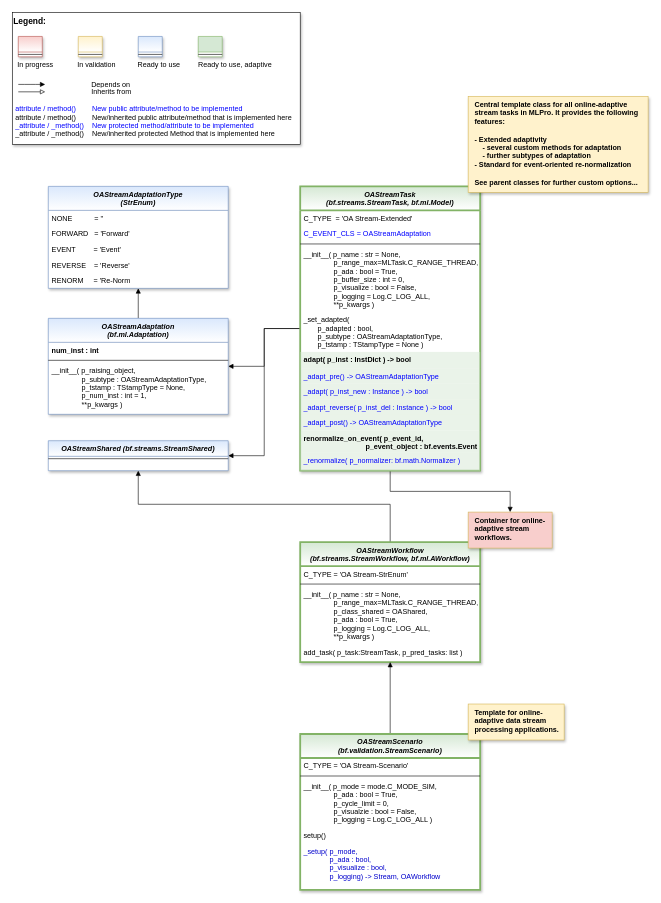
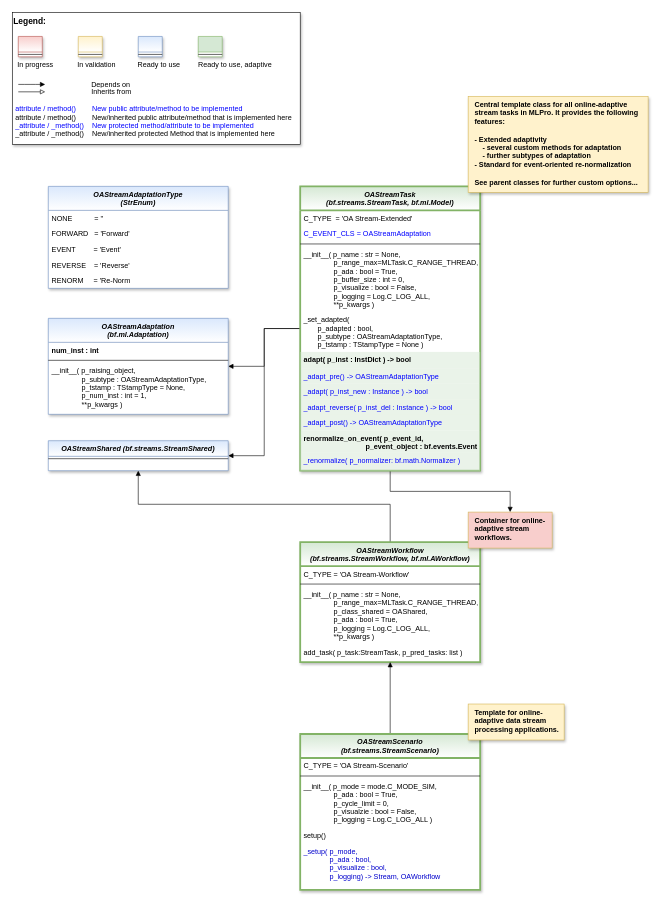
(138, 294) -> none
(355, 574) -> (356, 574)
(390, 742) -> (390, 742)
